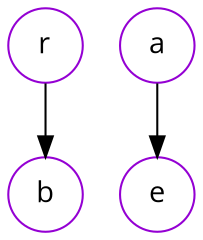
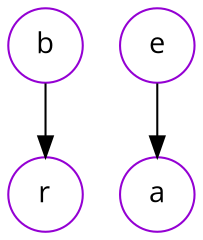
(46, 110) -> (46, 110)
(157, 110) -> (157, 110)
